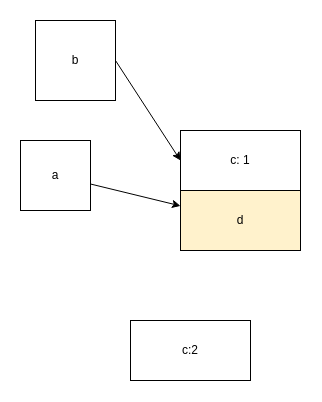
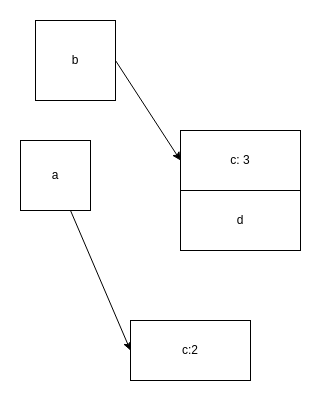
(241, 161) -> (241, 161)
(132, 194) -> (99, 277)
(241, 221) -> (241, 221)
